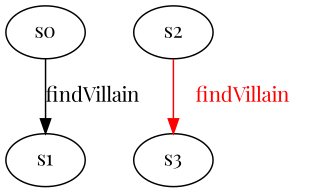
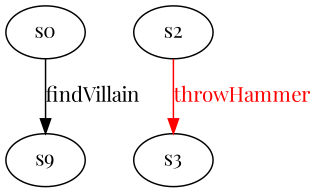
(242, 96) -> (242, 96)
(46, 160) -> (46, 160)
